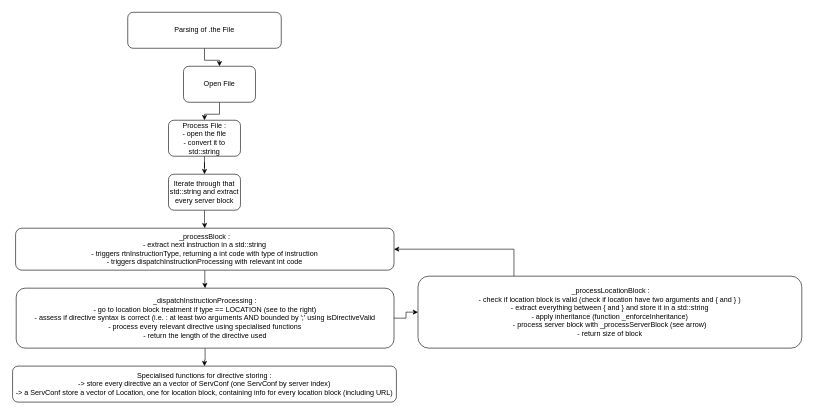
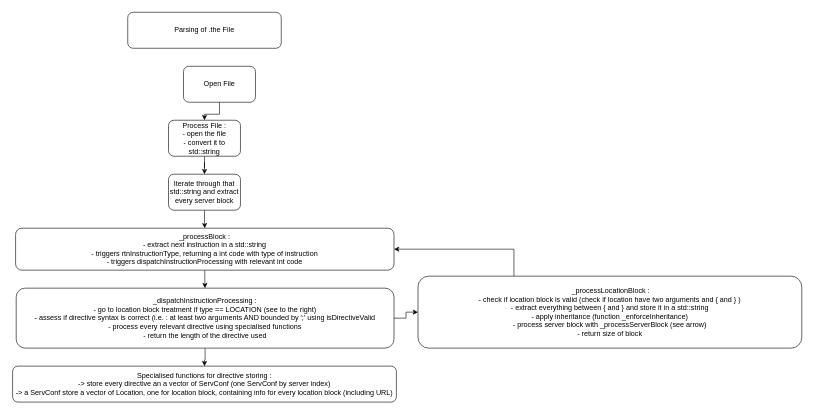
(204, 55) -> none
